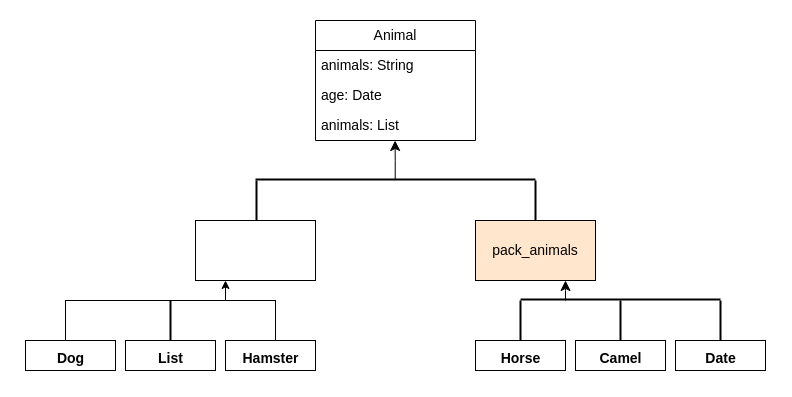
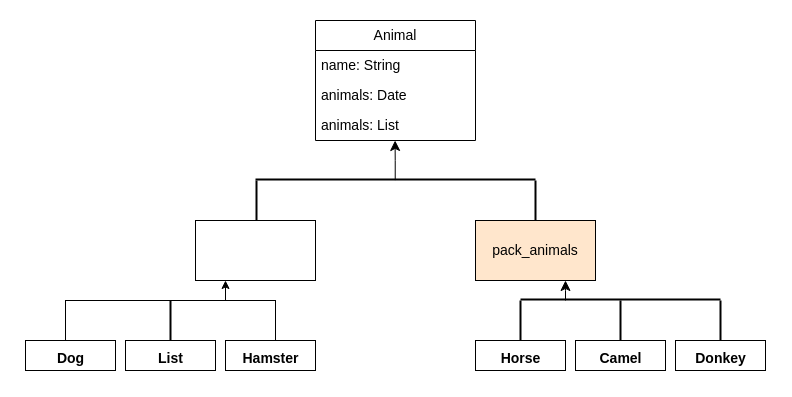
(364, 66) -> (357, 66)
(349, 96) -> (359, 96)
(721, 356) -> (721, 356)
